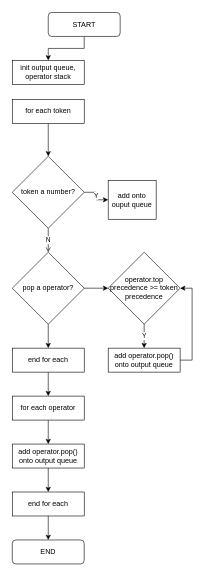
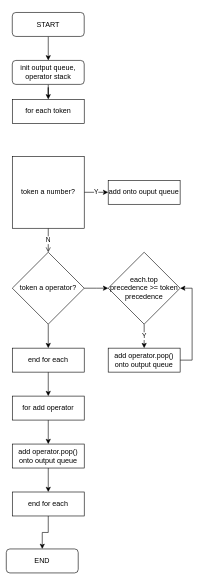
(84, 24) -> (48, 24)
(48, 72) -> (48, 72)
none -> (48, 93)
(48, 150) -> none
(48, 192) -> (48, 192)
(132, 200) -> (144, 192)
(48, 288) -> (48, 288)
(144, 288) -> (144, 288)
(48, 408) -> (48, 408)
(48, 552) -> (42, 561)
